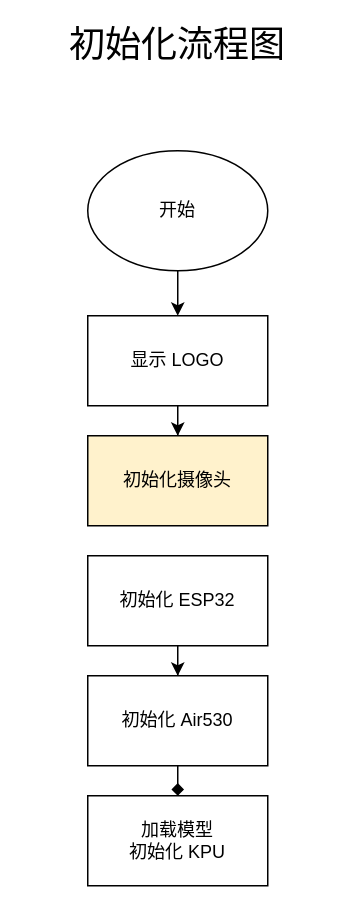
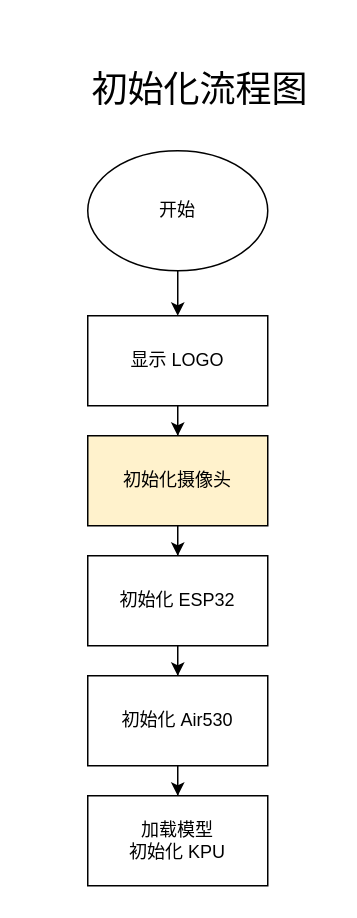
(178, 46) -> (200, 91)
none -> (178, 546)
(178, 783) -> (178, 784)
